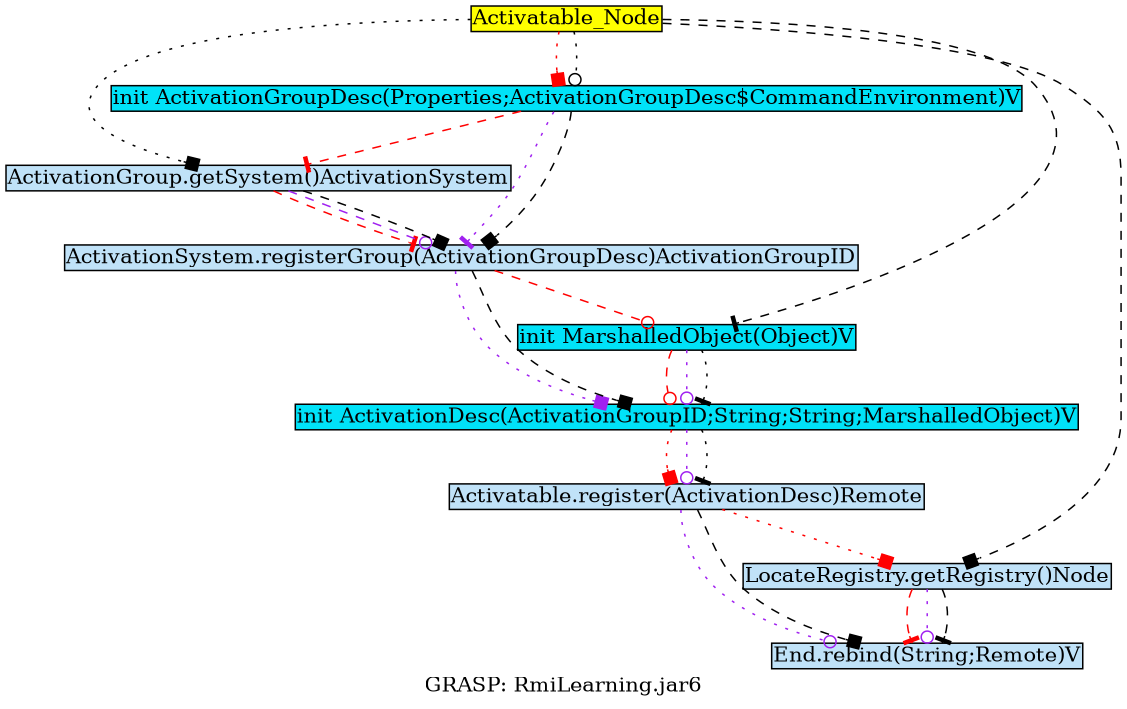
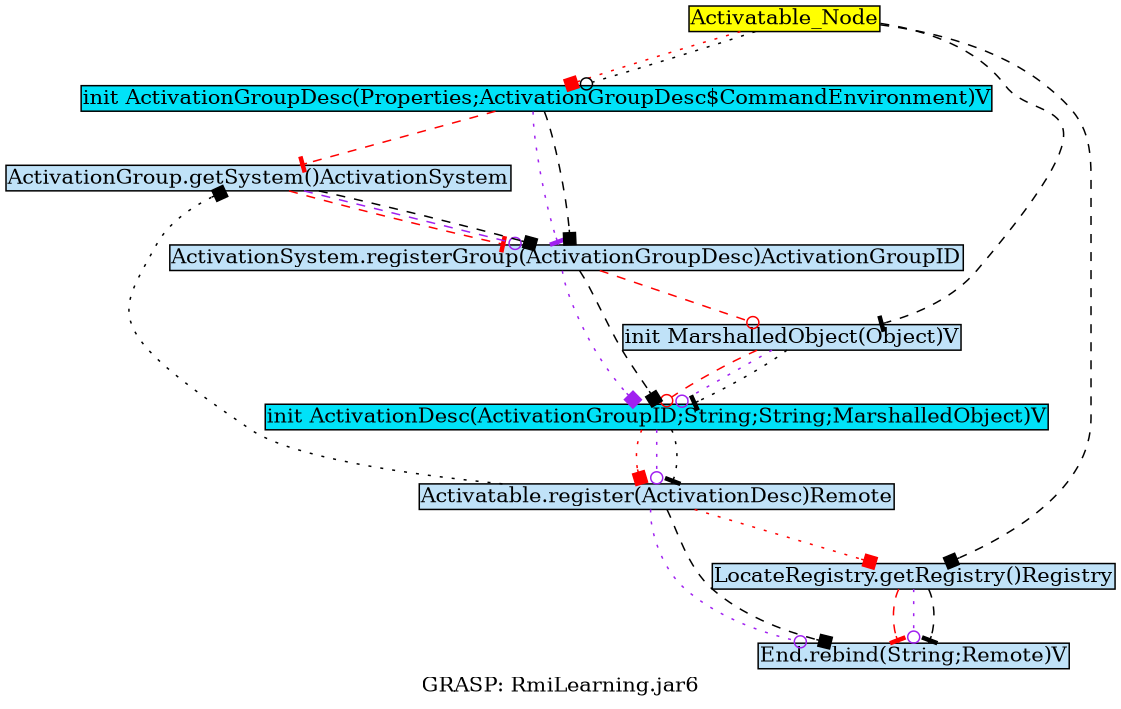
(211, 40) -> (226, 412)
(687, 337) -> (792, 337)
(927, 576) -> (914, 576)
